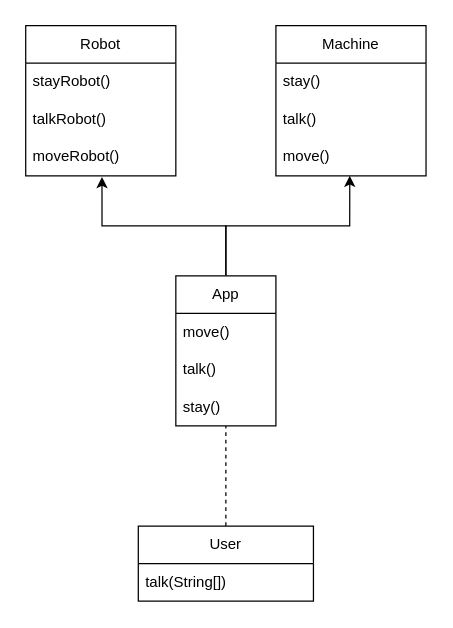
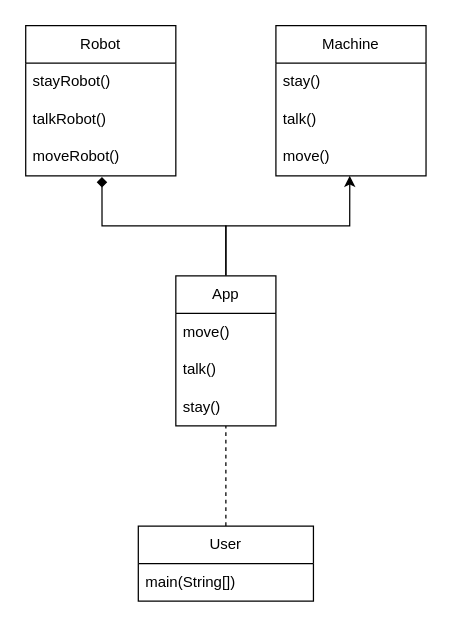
(102, 187) -> (102, 188)
(201, 582) -> (201, 582)
